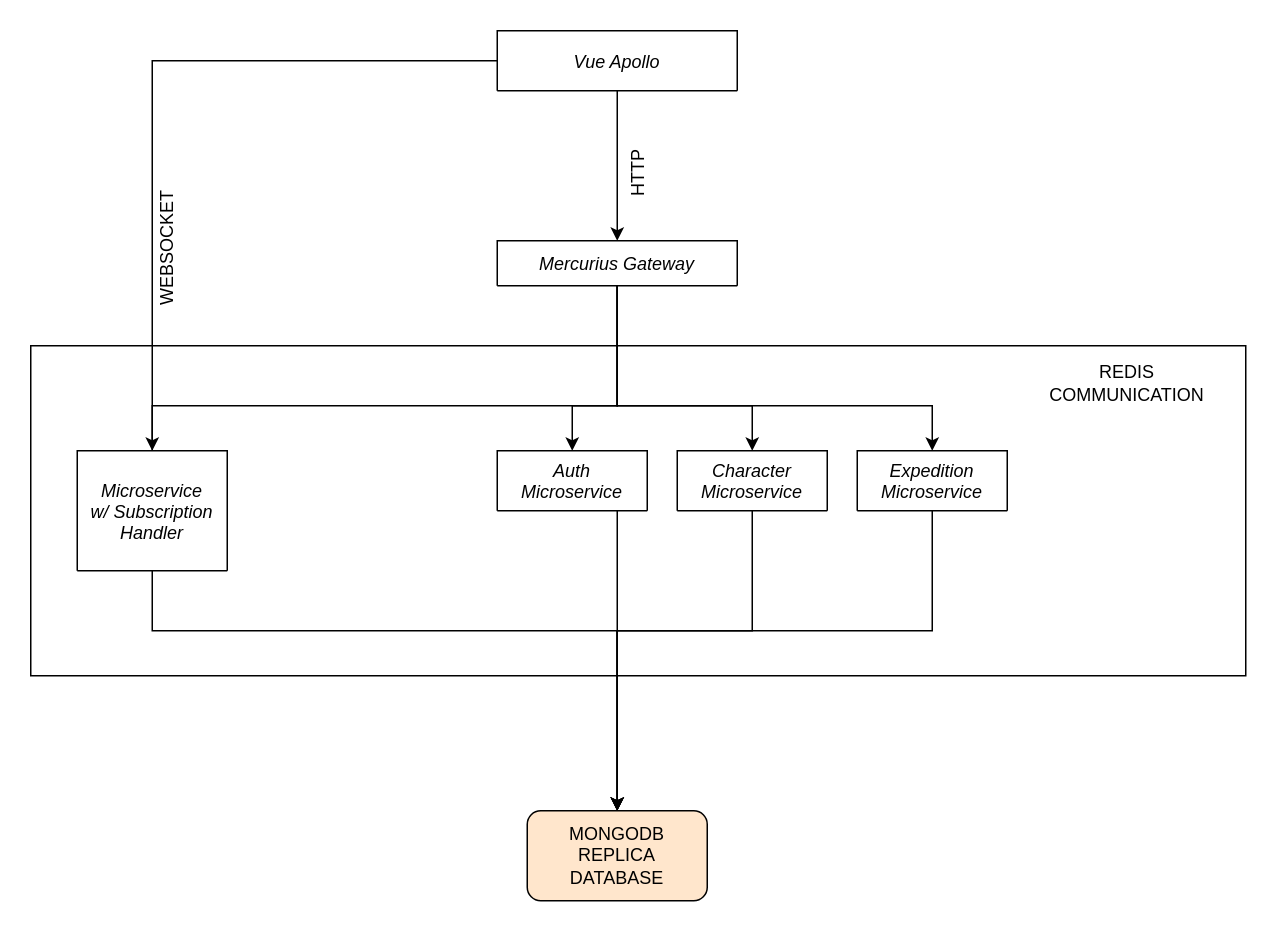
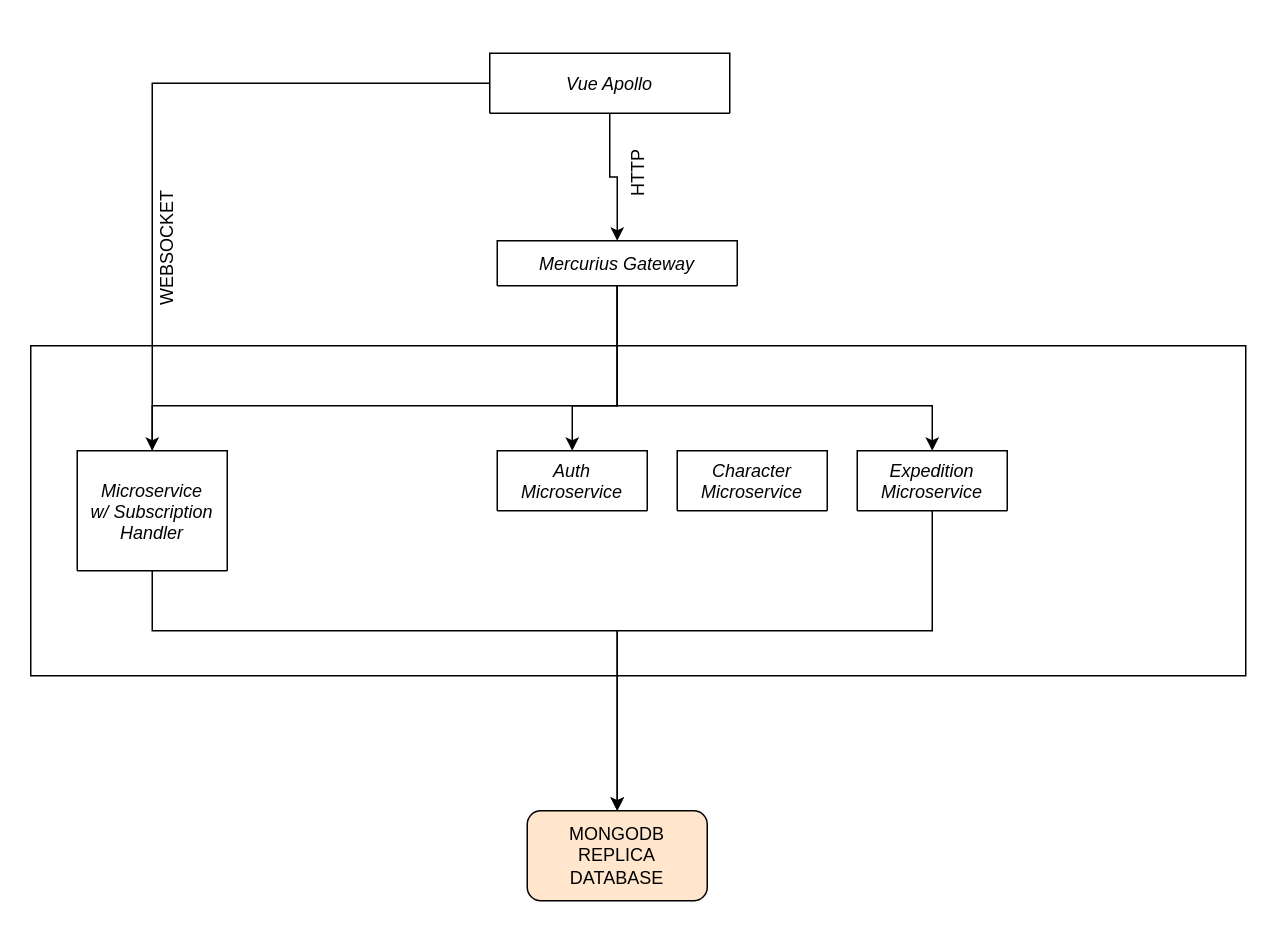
(617, 61) -> (610, 83)
(1127, 383) -> none
(752, 424) -> none
(617, 570) -> none
(752, 570) -> none
